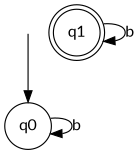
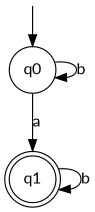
none -> (33, 116)
